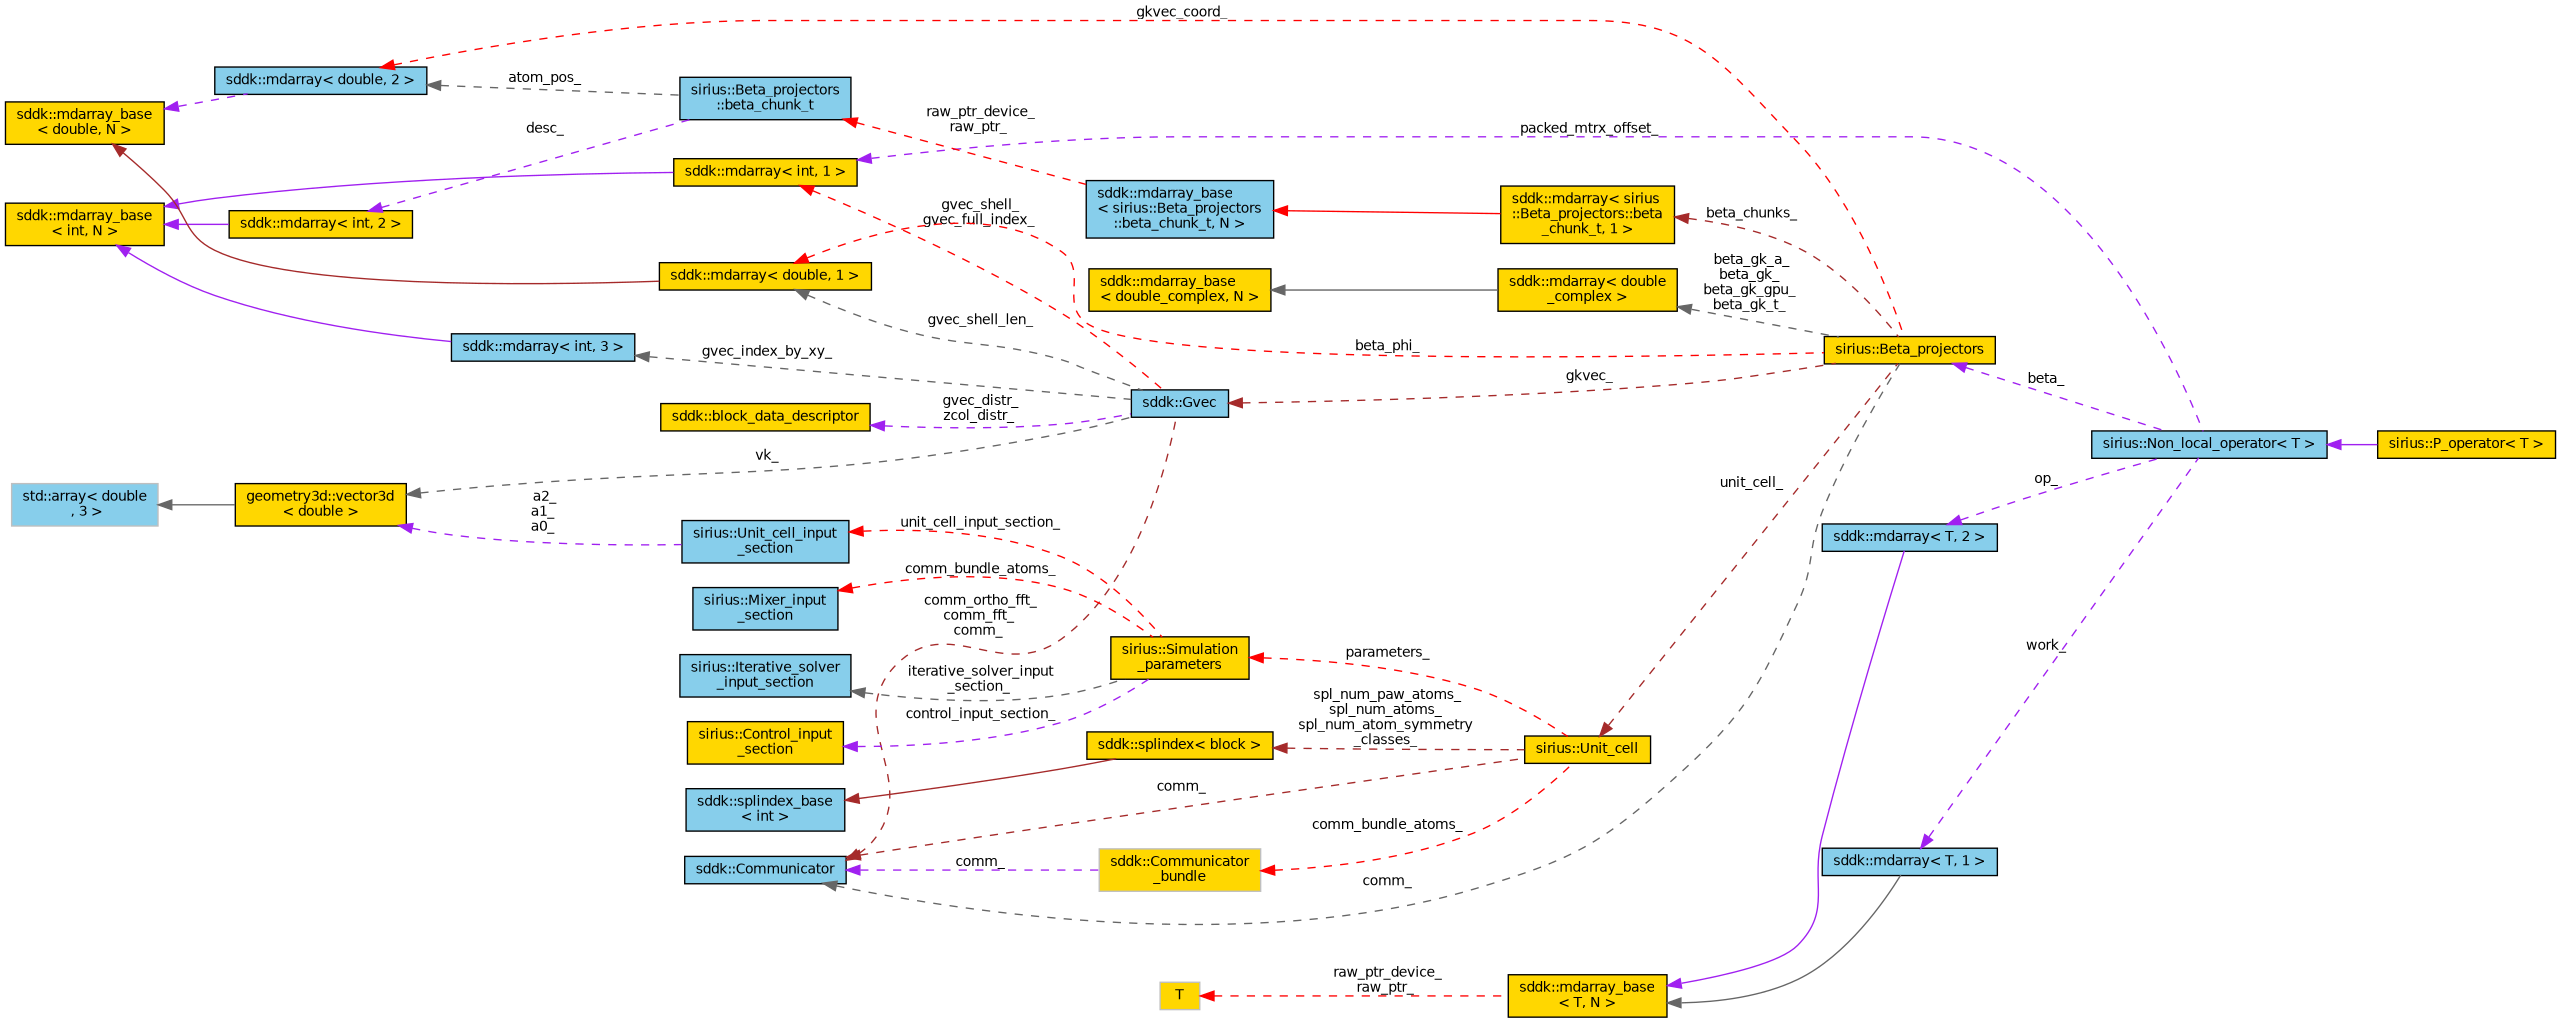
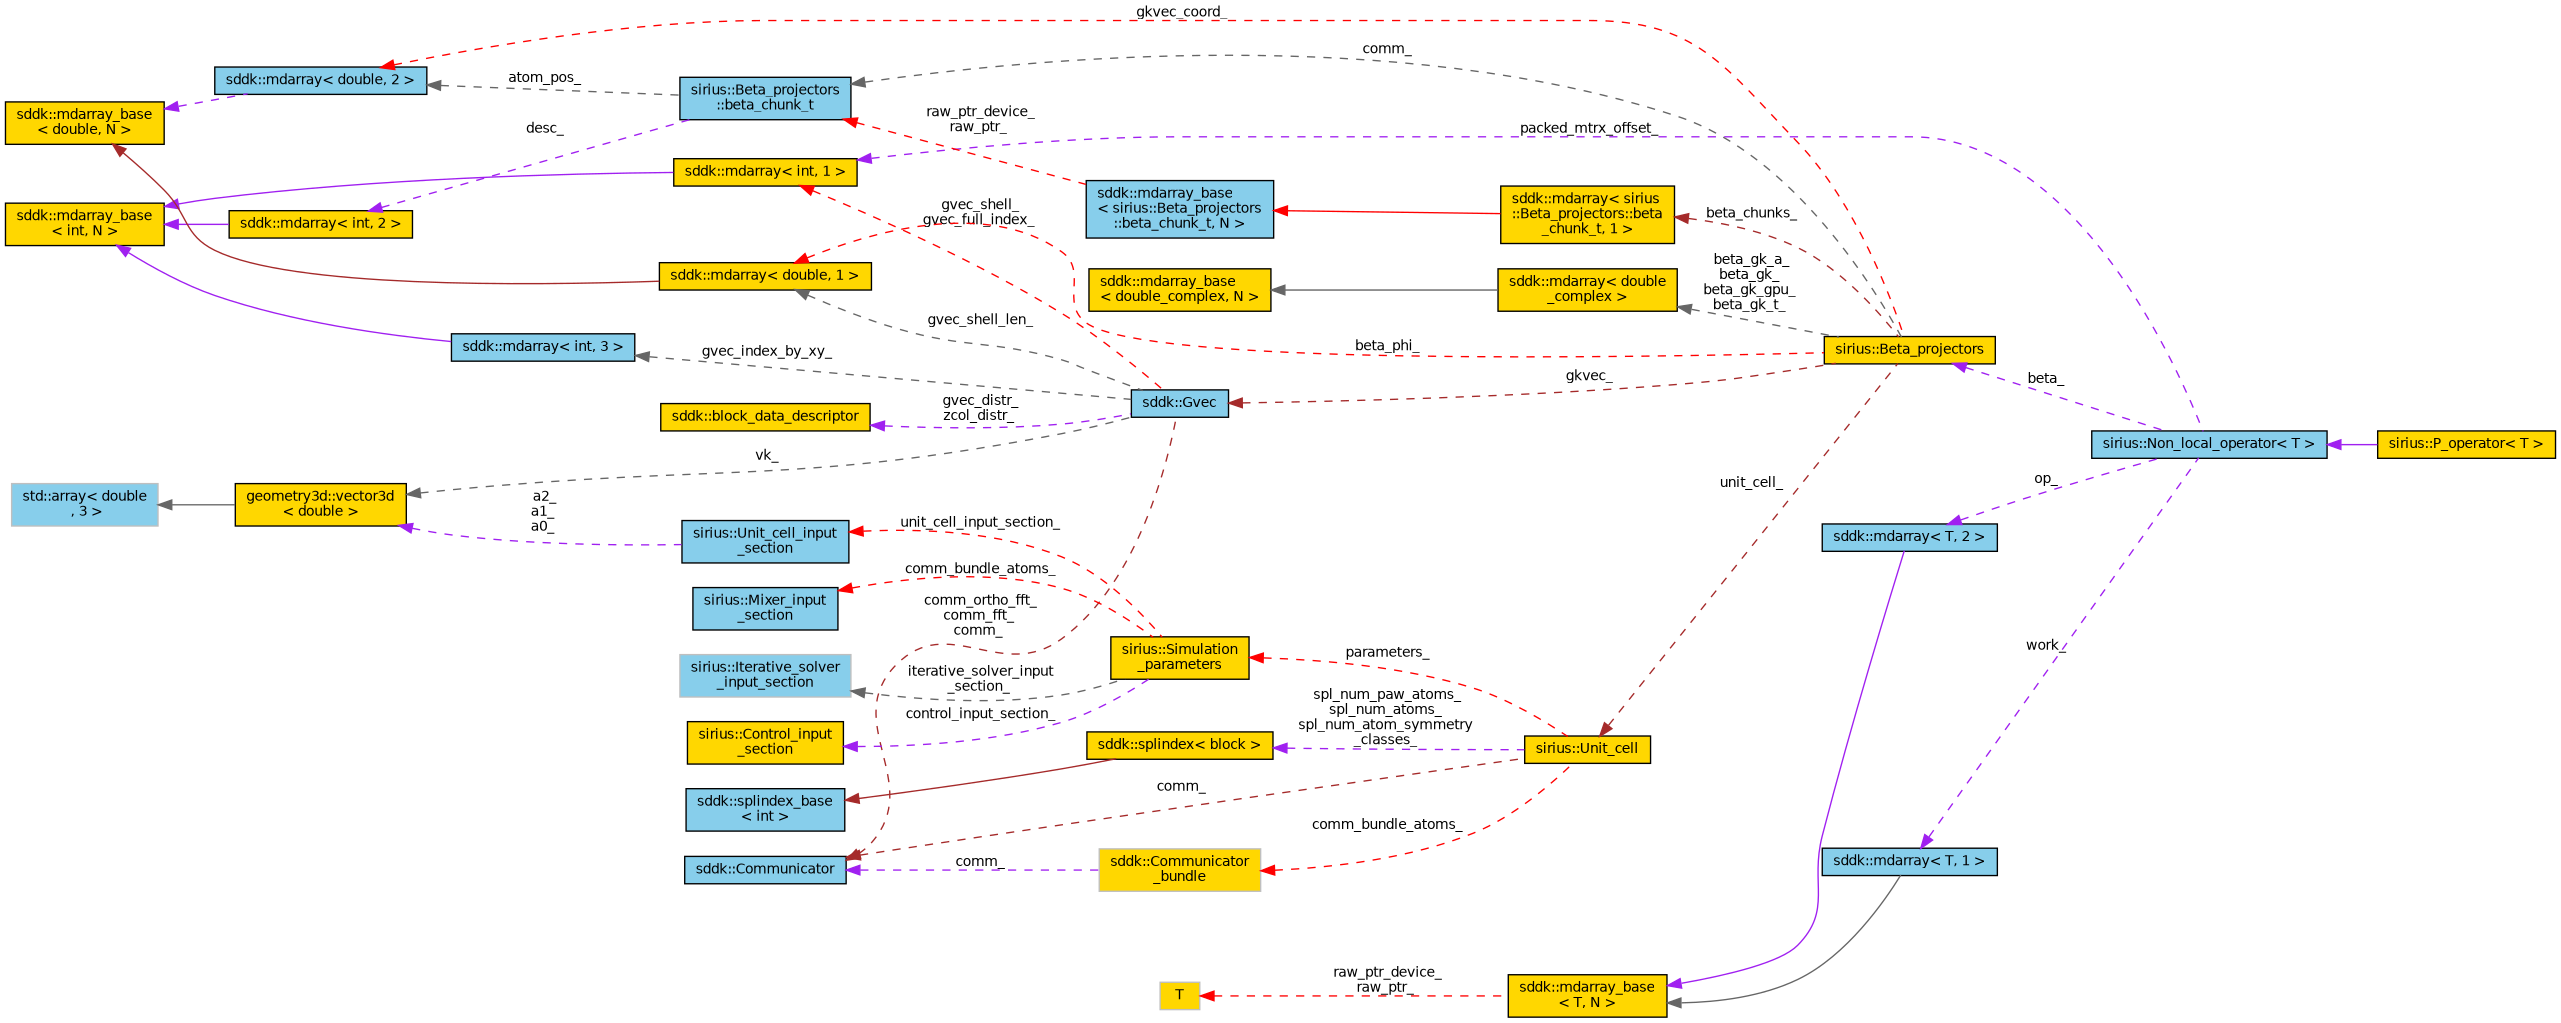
(765, 676) -> (765, 676)
(1406, 749) -> (1406, 749)
(1506, 879) -> (1434, 67)
